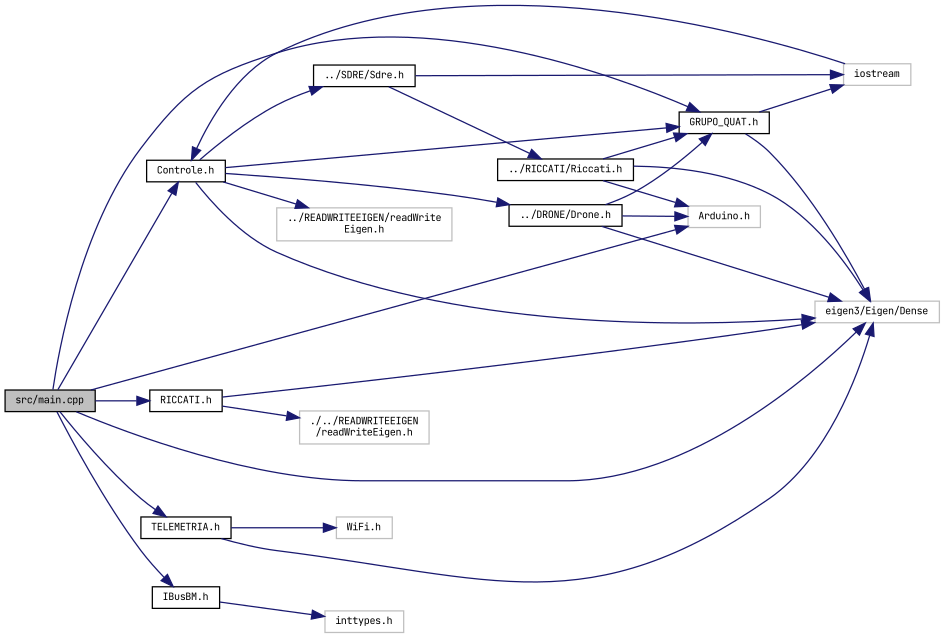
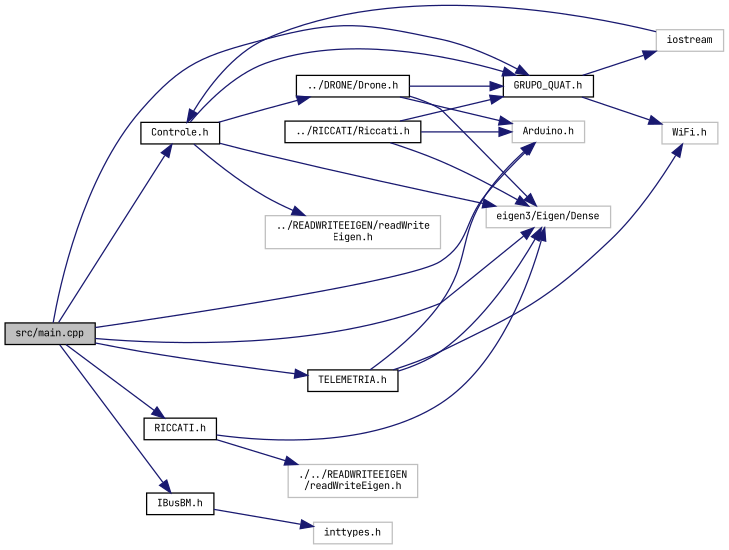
(364, 76) -> none
(813, 205) -> (616, 108)
none -> (458, 268)
